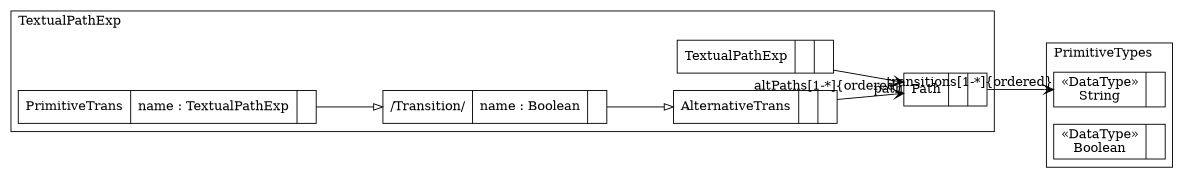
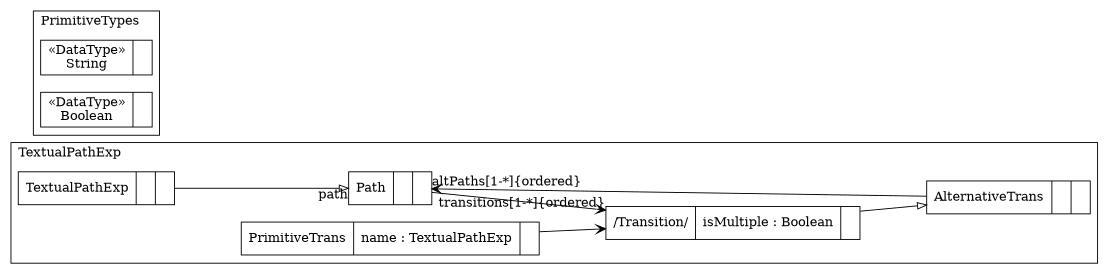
(864, 76) -> (257, 188)
(1016, 90) -> (514, 201)
(530, 106) -> (768, 223)
(345, 107) -> (568, 230)
